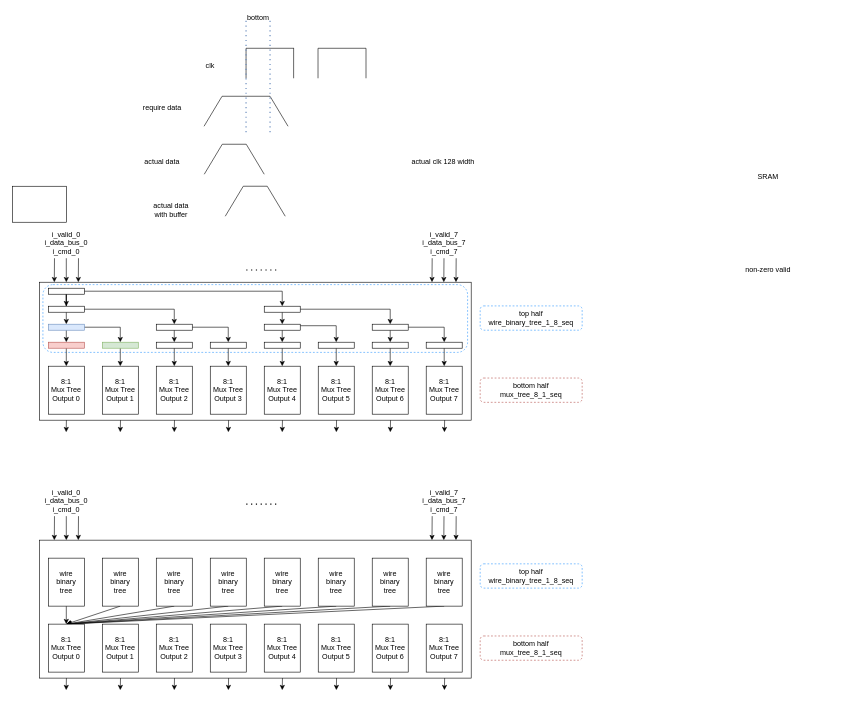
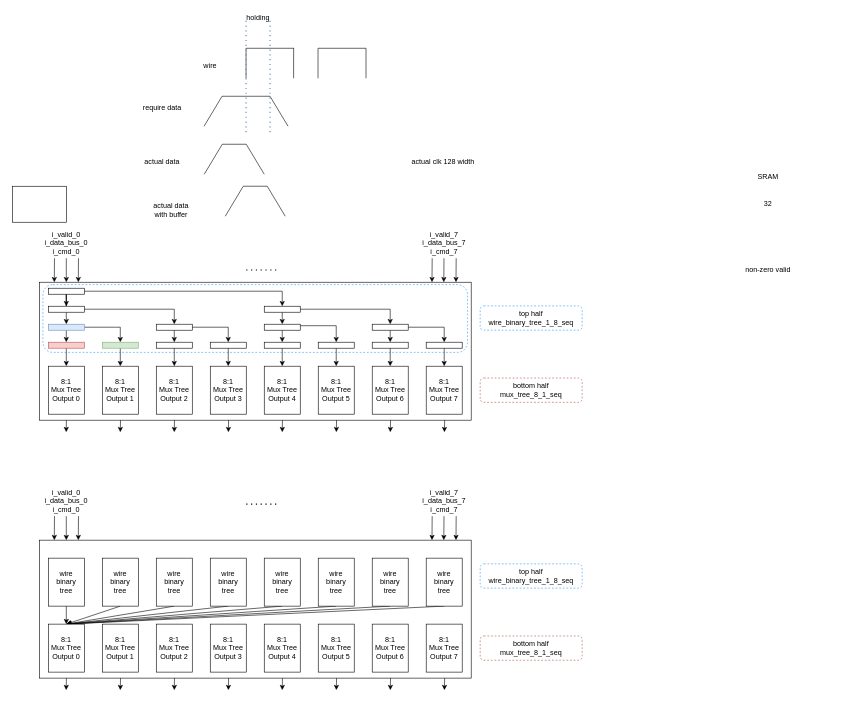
(258, 18) -> (258, 18)
(210, 66) -> (210, 66)
none -> (768, 204)
